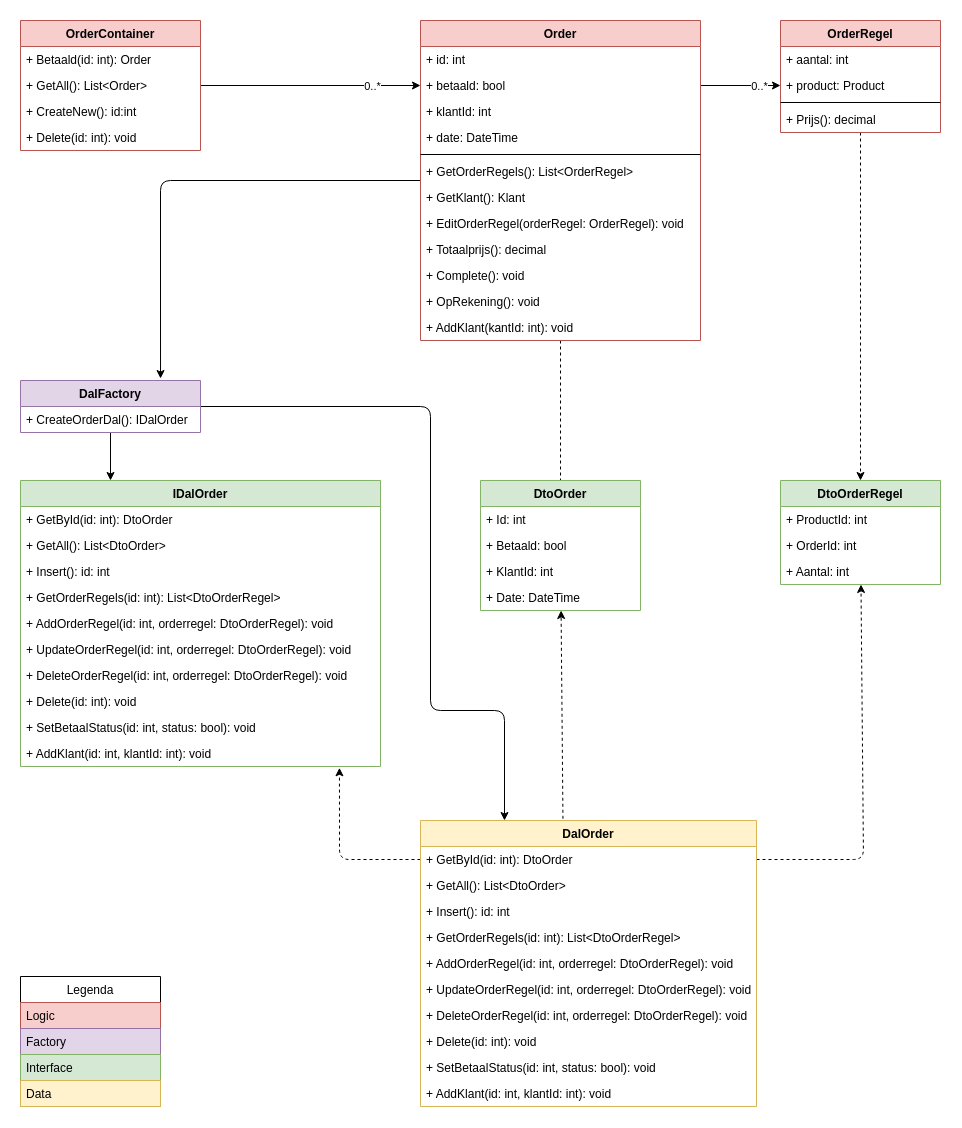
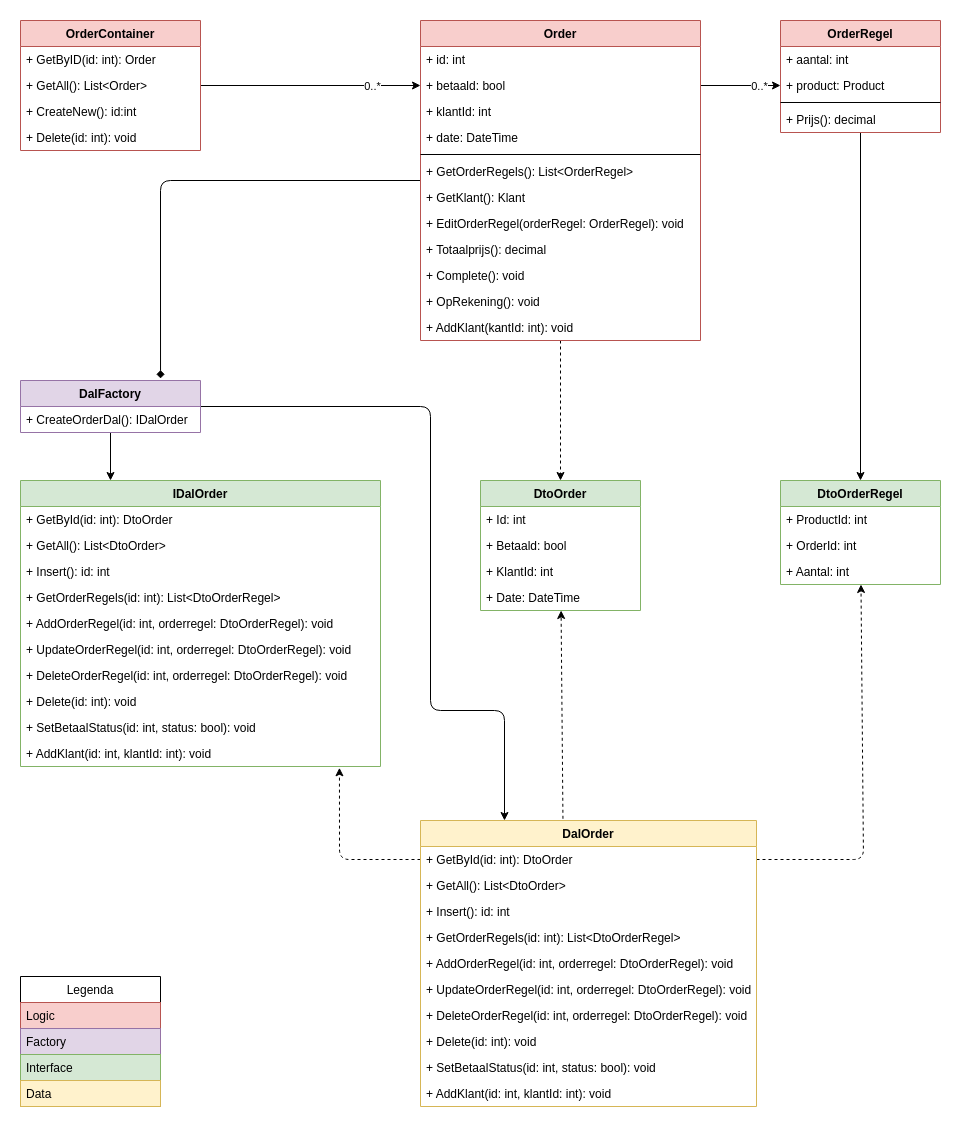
(98, 60) -> (99, 60)
(861, 304) -> (861, 304)
(161, 370) -> (161, 369)
(561, 475) -> (561, 472)
